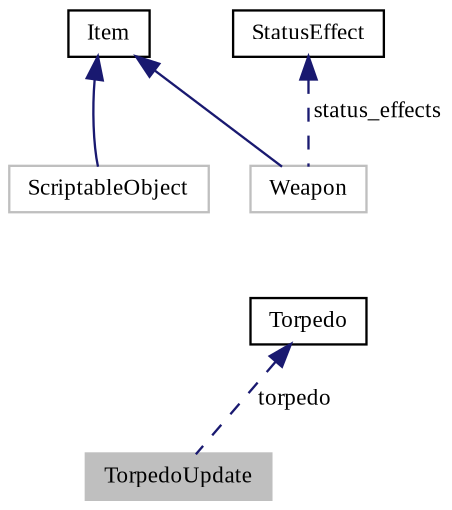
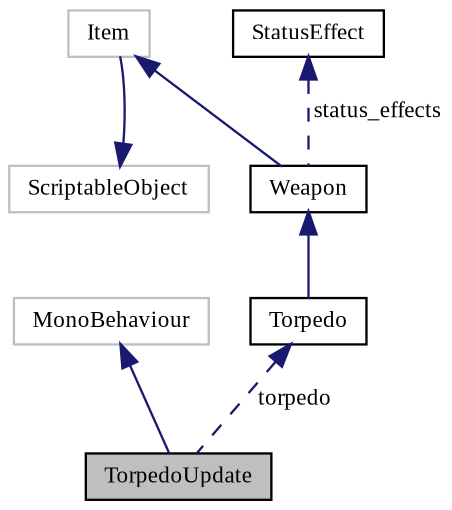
(109, 34) -> (109, 34)
(94, 123) -> (124, 100)
(308, 189) -> (308, 189)
none -> (308, 267)
none -> (111, 321)
(179, 477) -> (179, 477)
